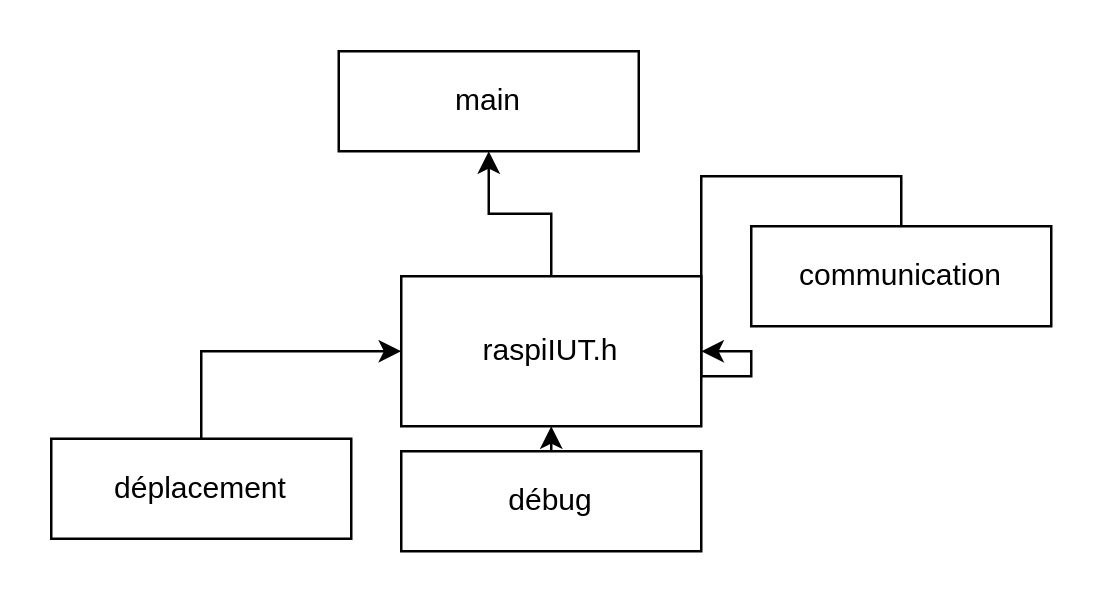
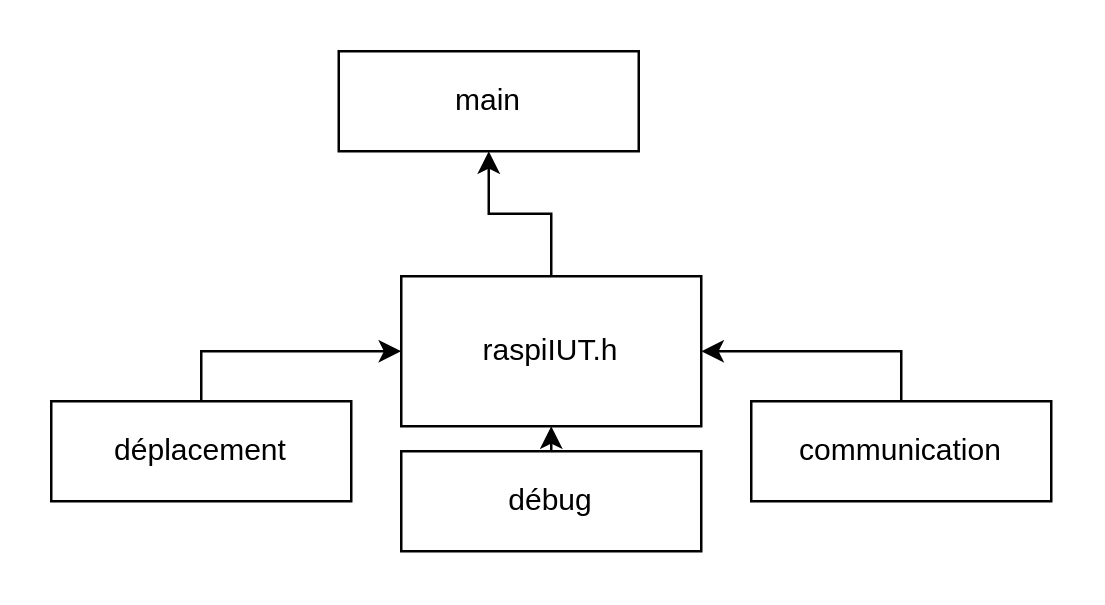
(901, 276) -> (901, 451)
(201, 489) -> (201, 451)
